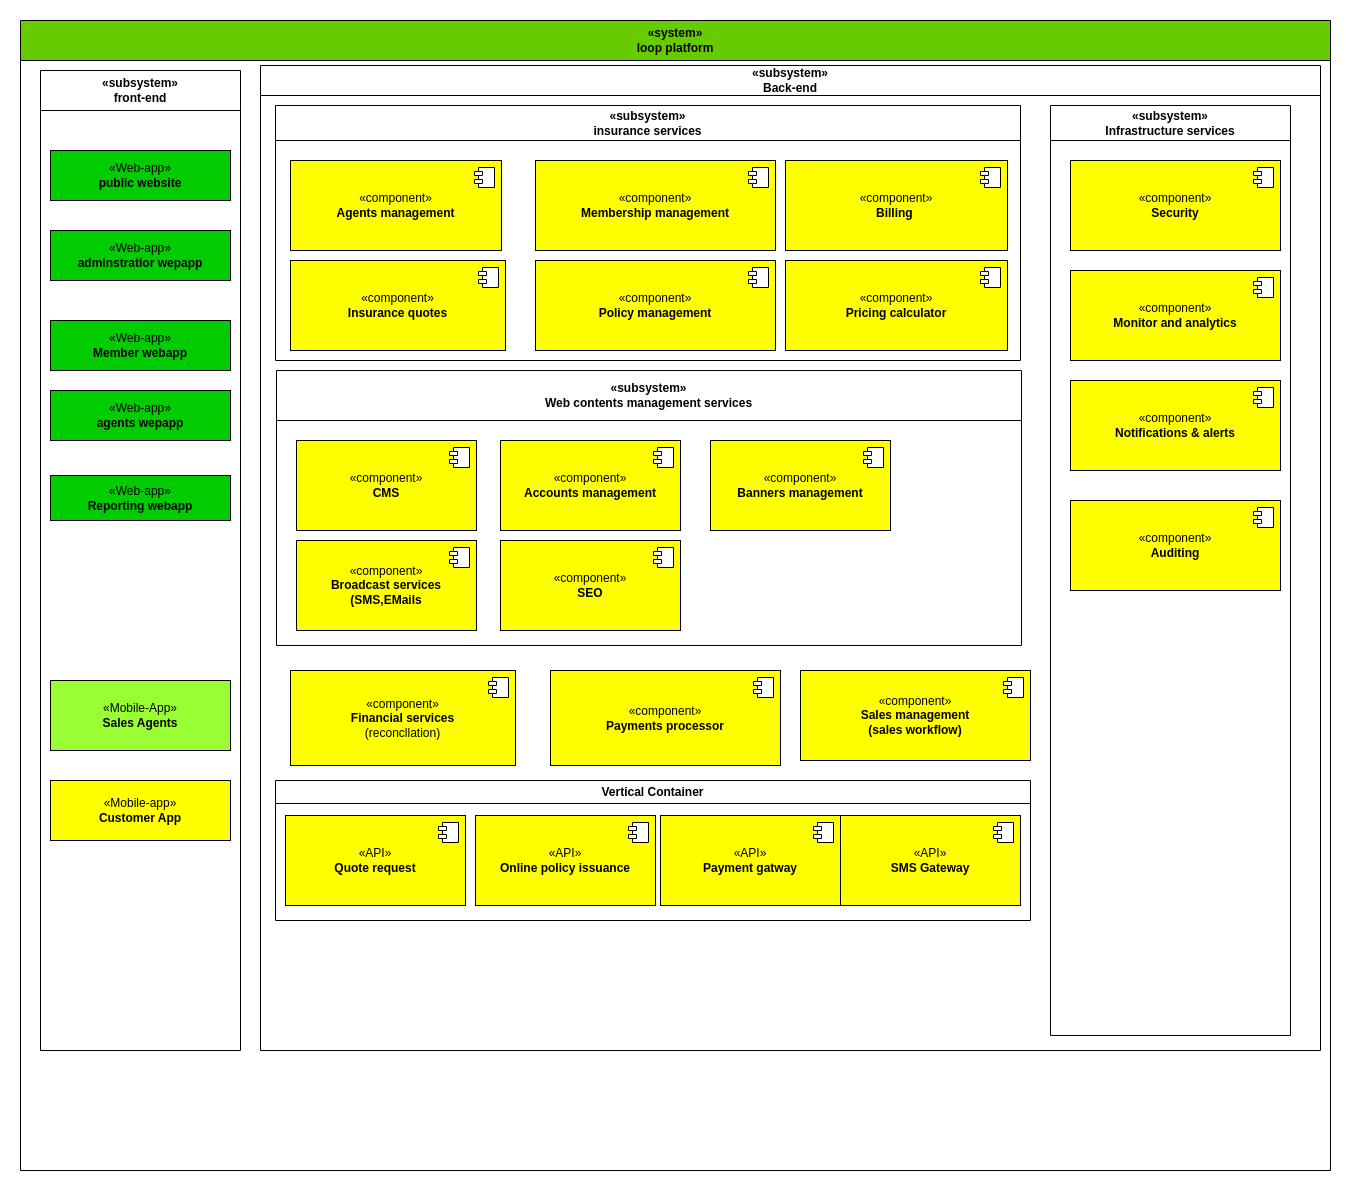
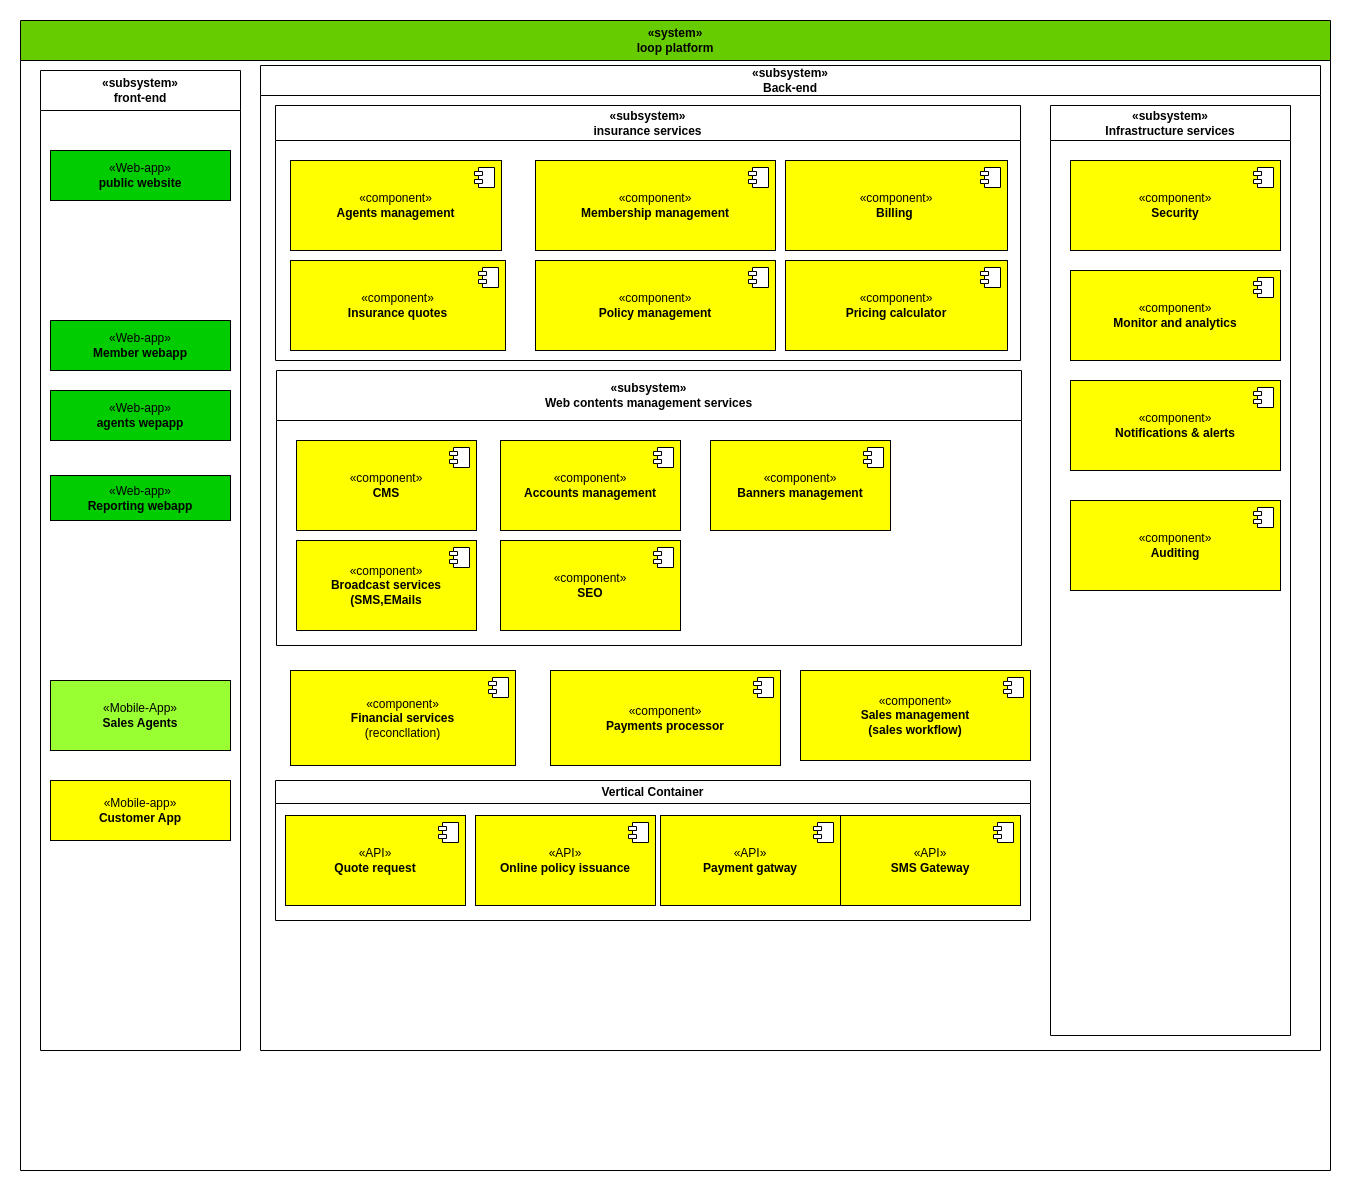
(141, 256) -> none
